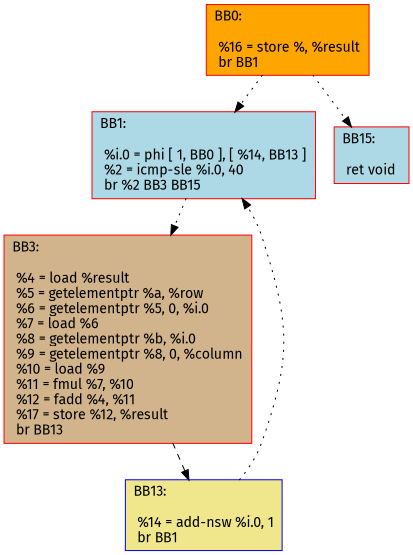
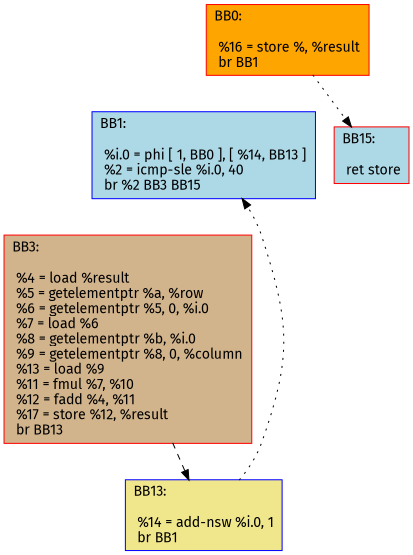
(252, 89) -> none
(204, 155) -> (204, 155)
(369, 170) -> (372, 170)
(180, 212) -> none
(59, 370) -> (59, 370)
